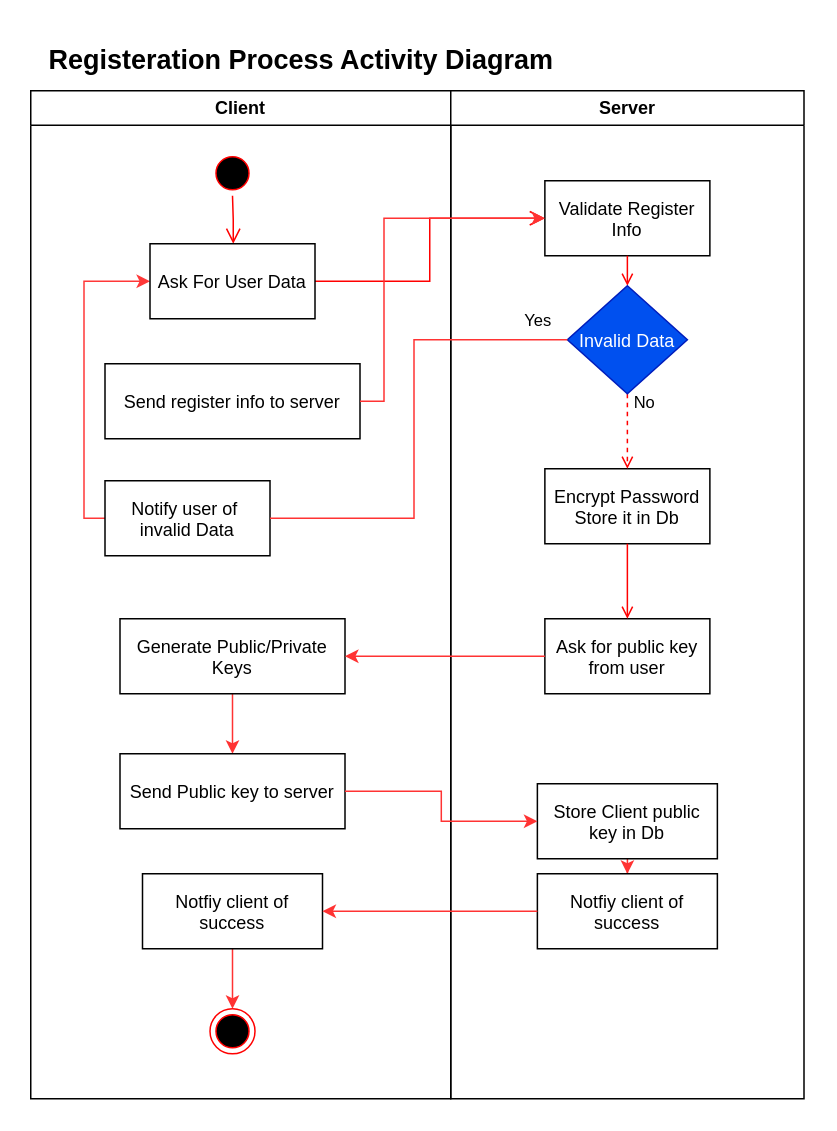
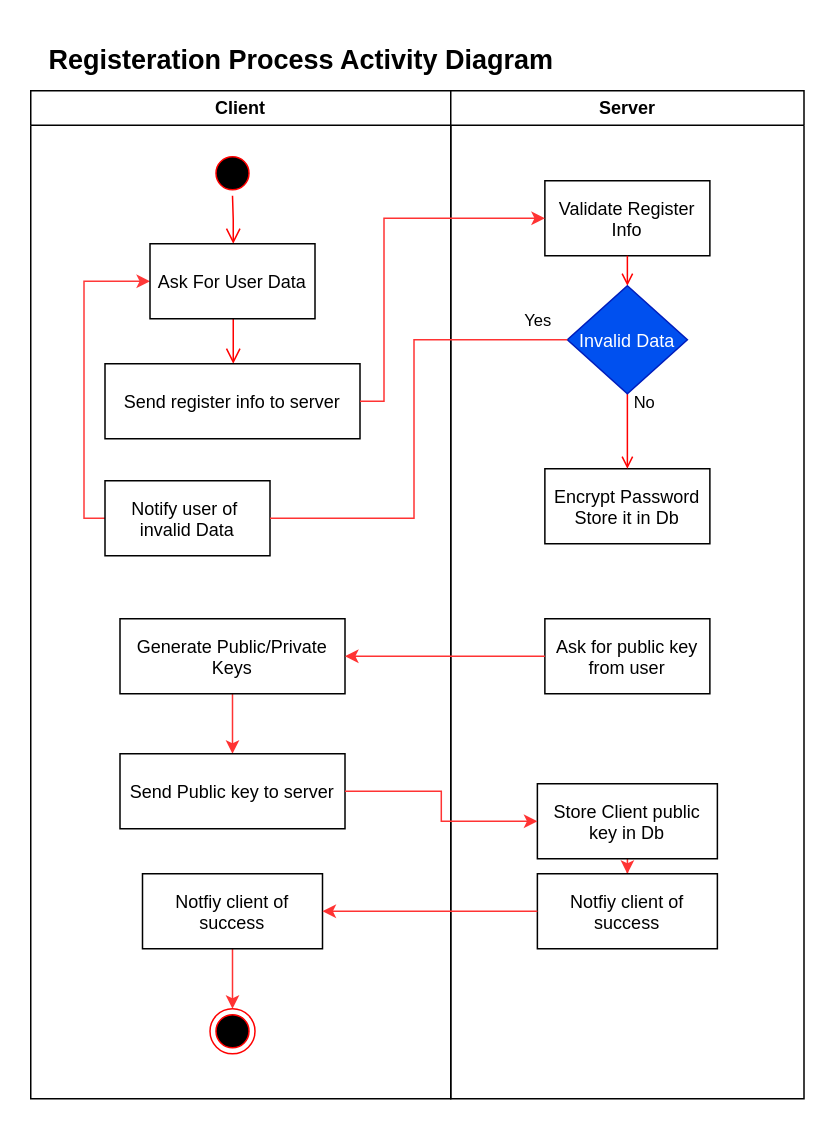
(403, 281) -> (233, 339)
(627, 430) -> (627, 430)
(627, 579) -> none
